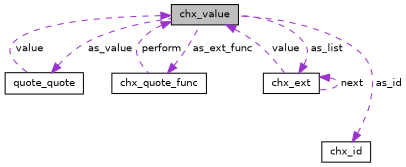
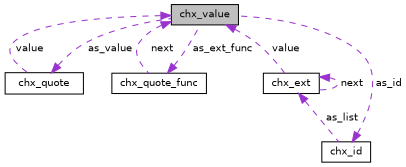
(287, 28) -> (322, 122)
(161, 49) -> (161, 49)
(44, 83) -> (44, 83)
